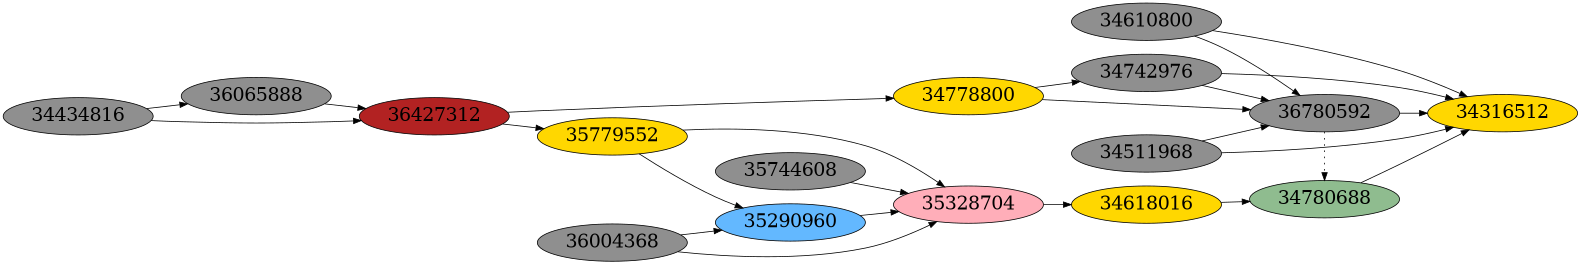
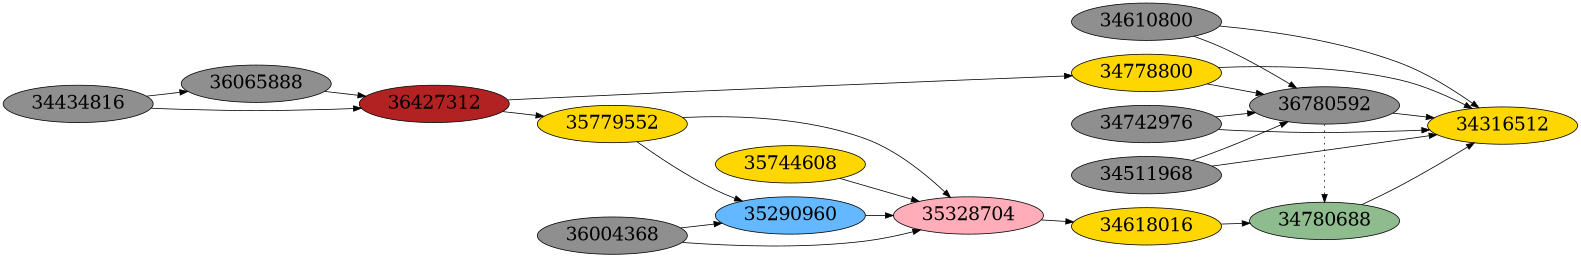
(1053, 85) -> (1345, 71)
(790, 171) -> (790, 164)
